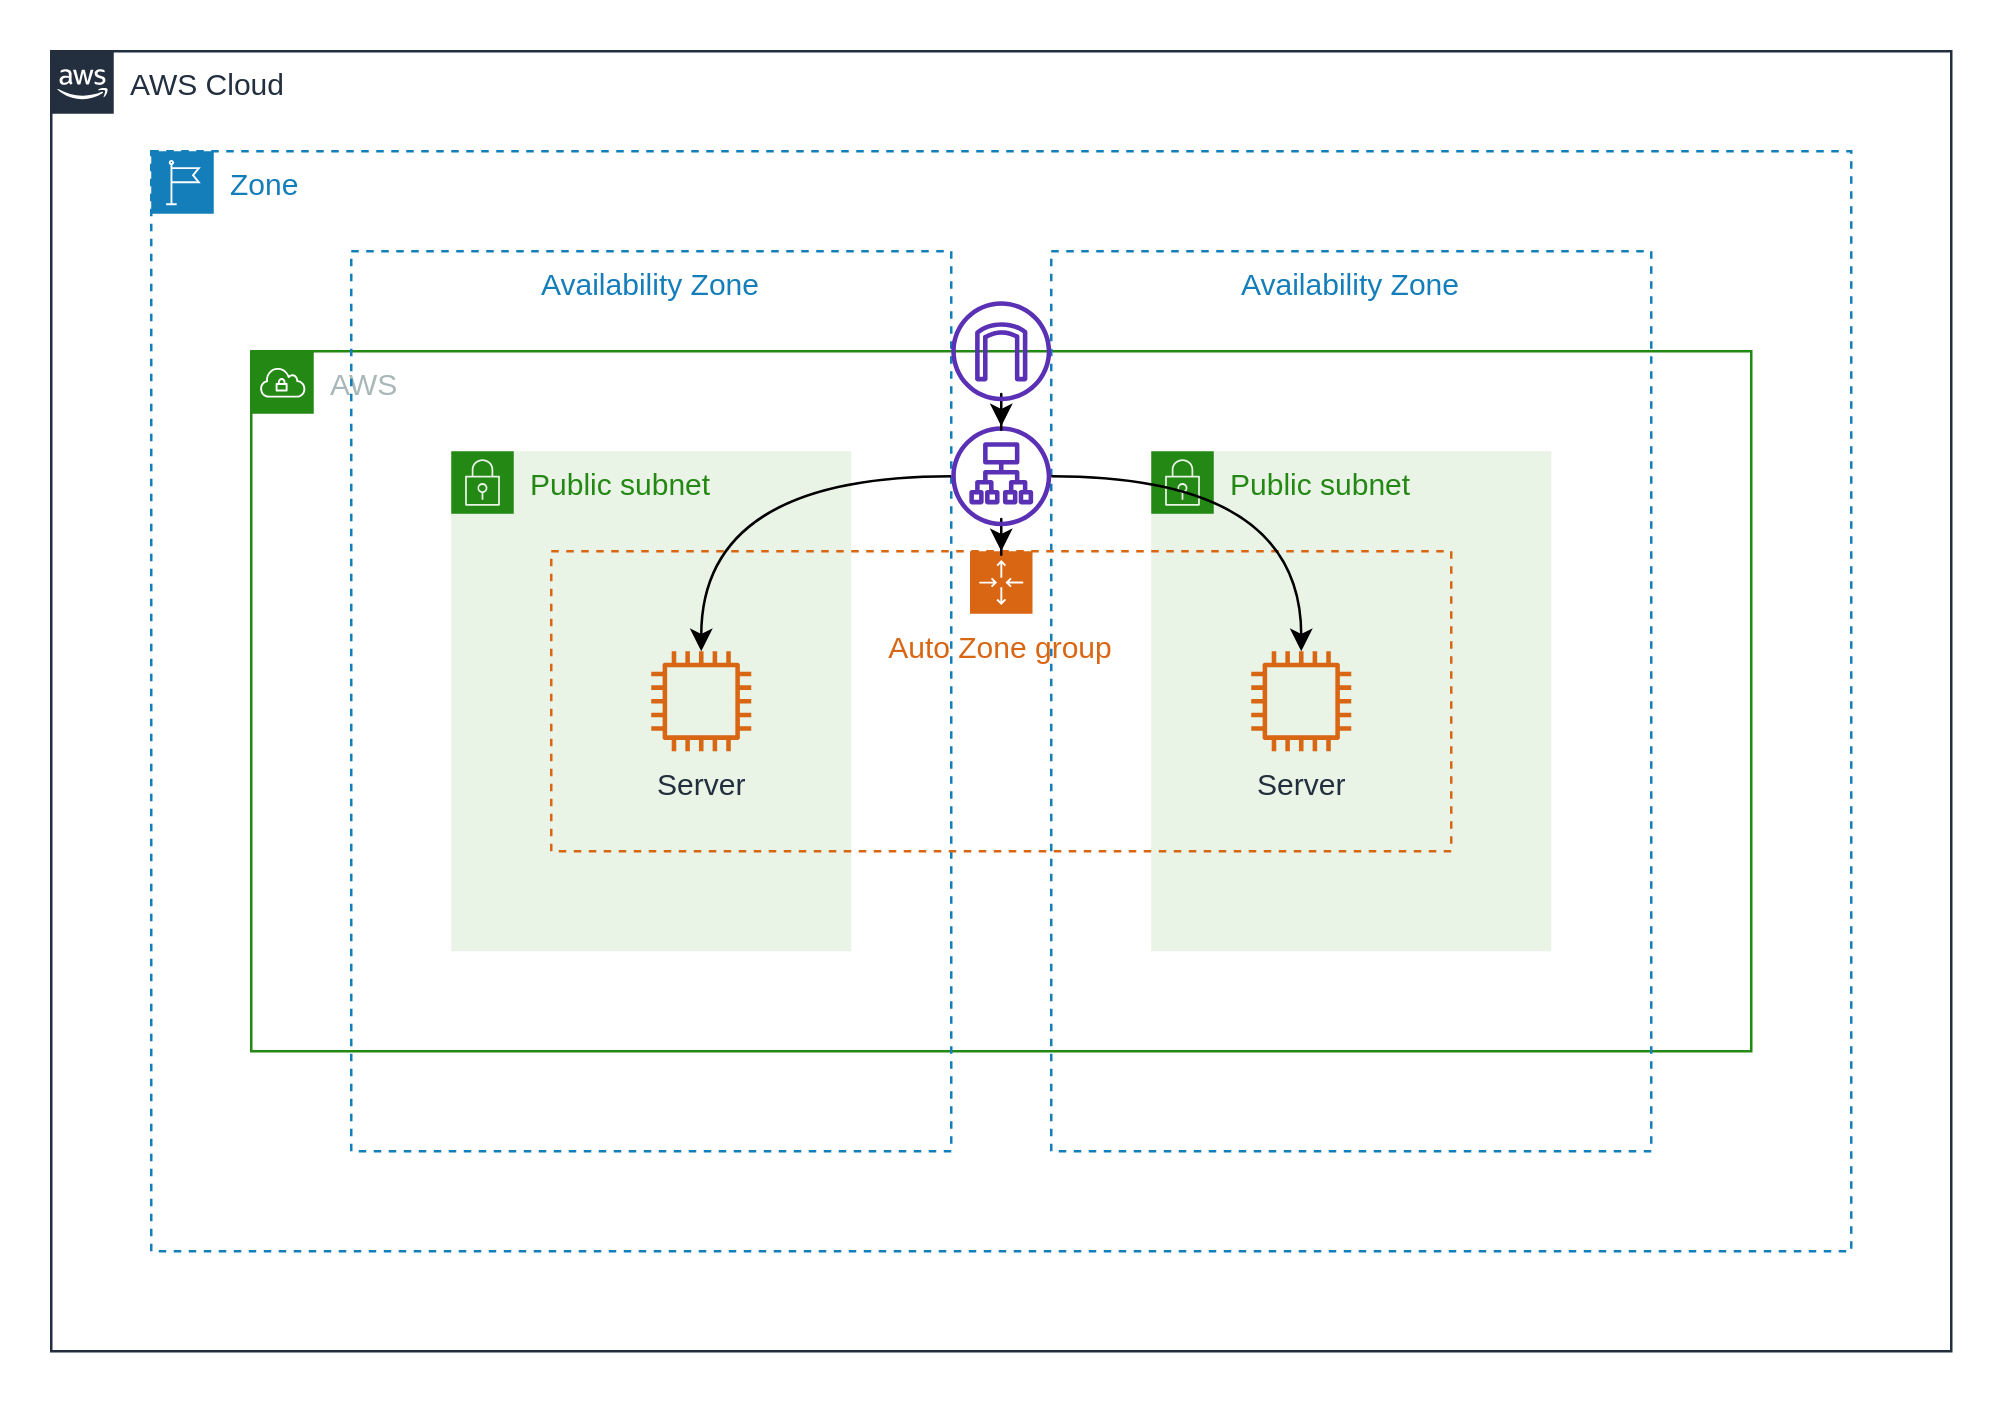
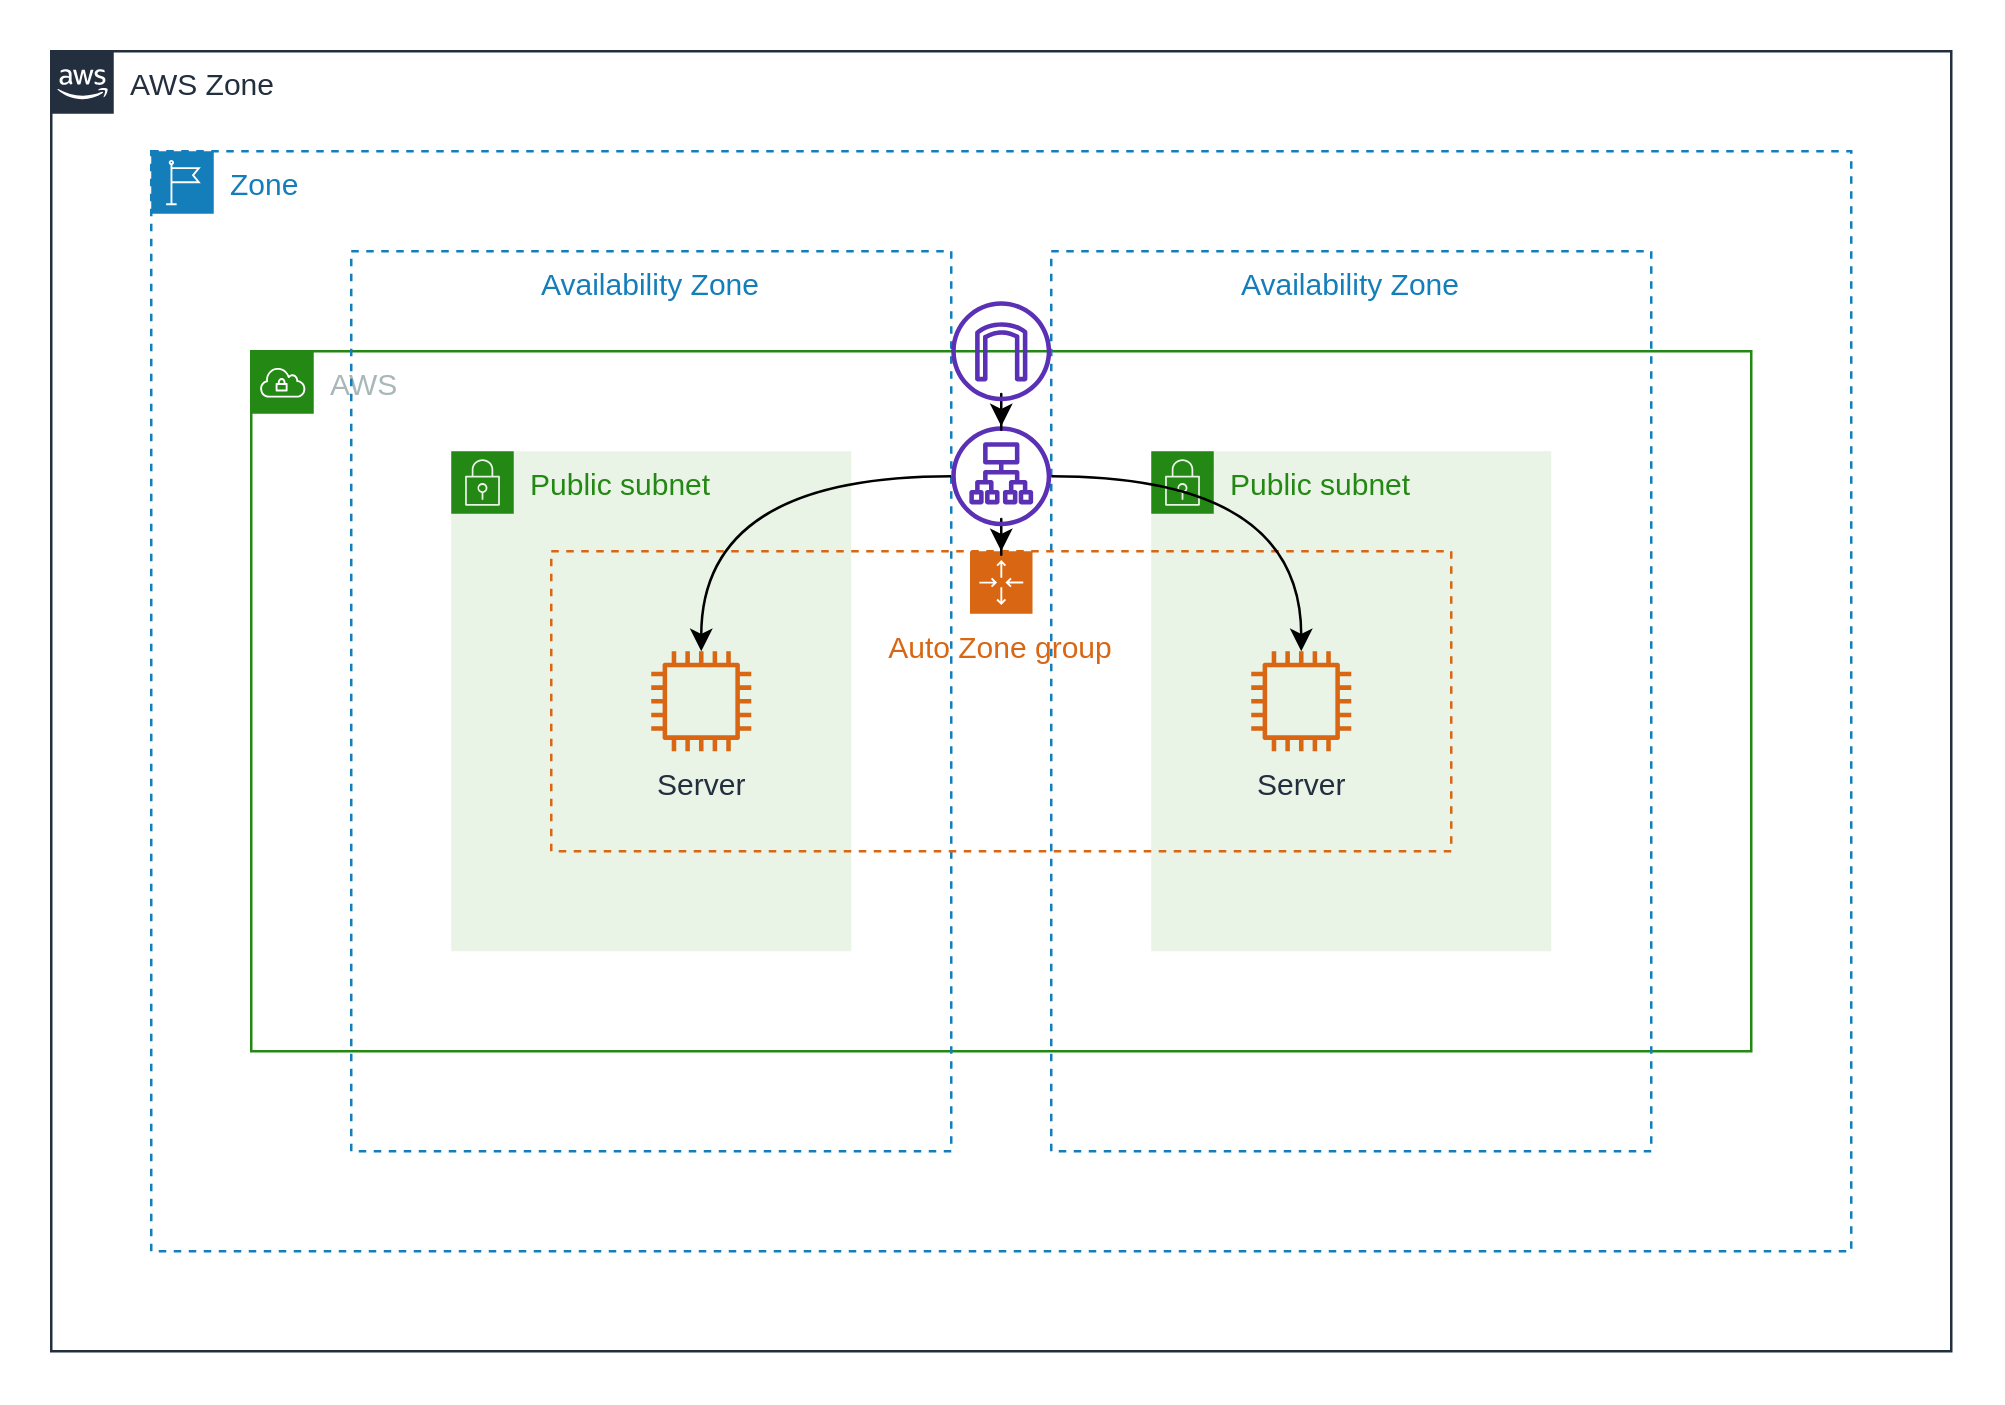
(199, 87) -> (195, 87)
